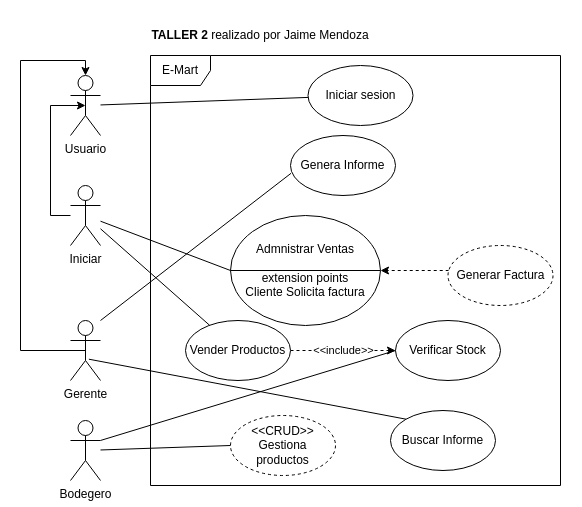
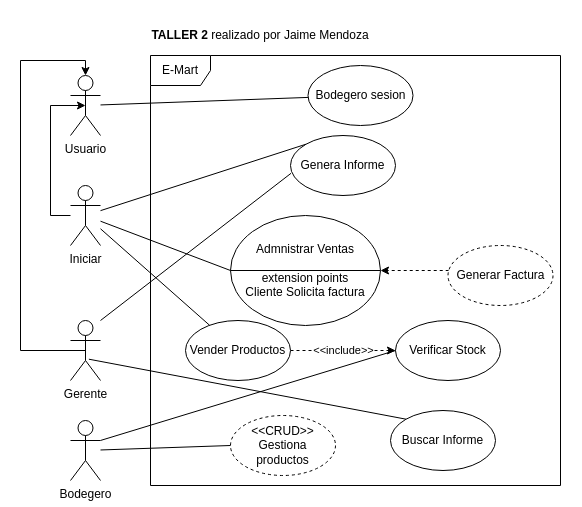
(361, 96) -> (361, 96)
none -> (203, 177)
